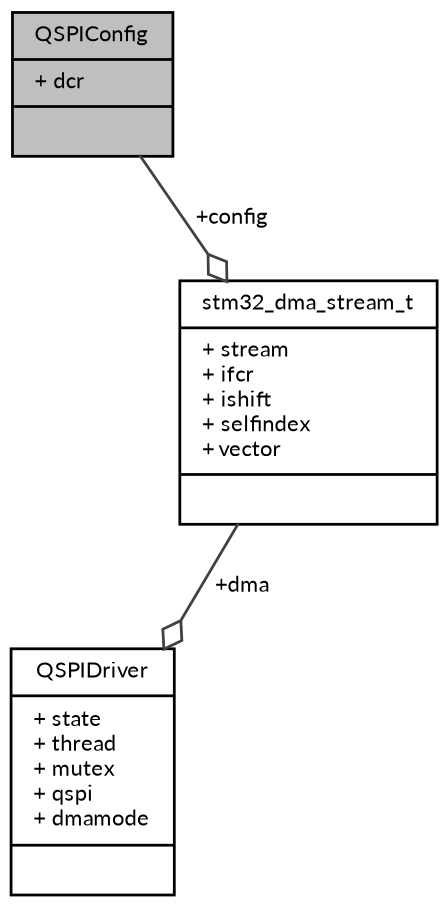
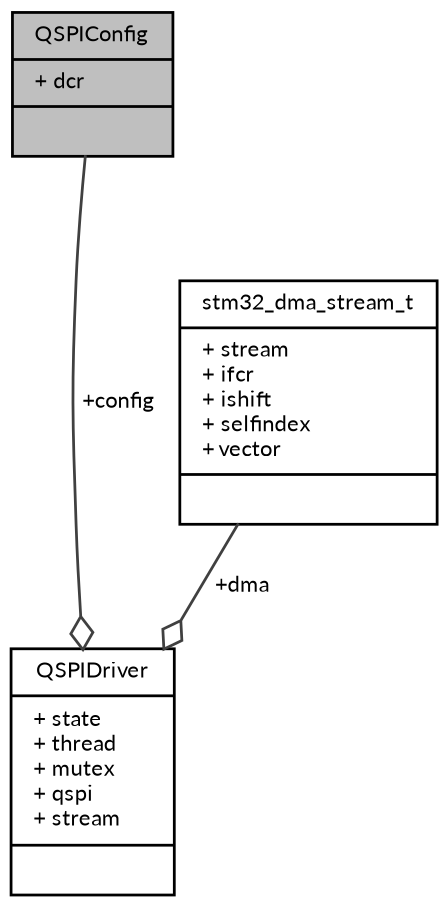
(174, 205) -> (73, 386)
(93, 819) -> (77, 819)
